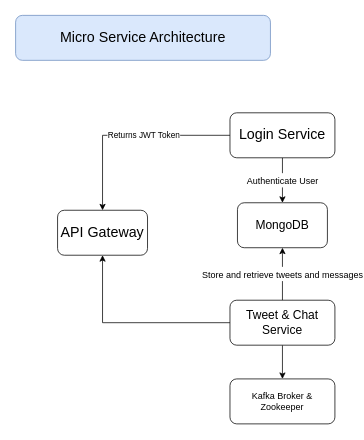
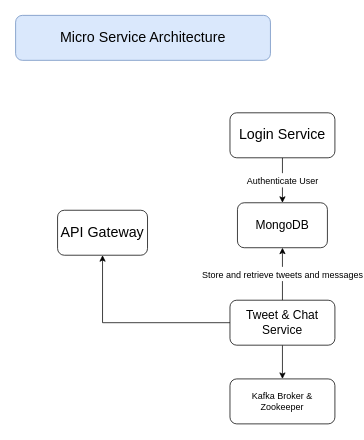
(131, 135) -> none
